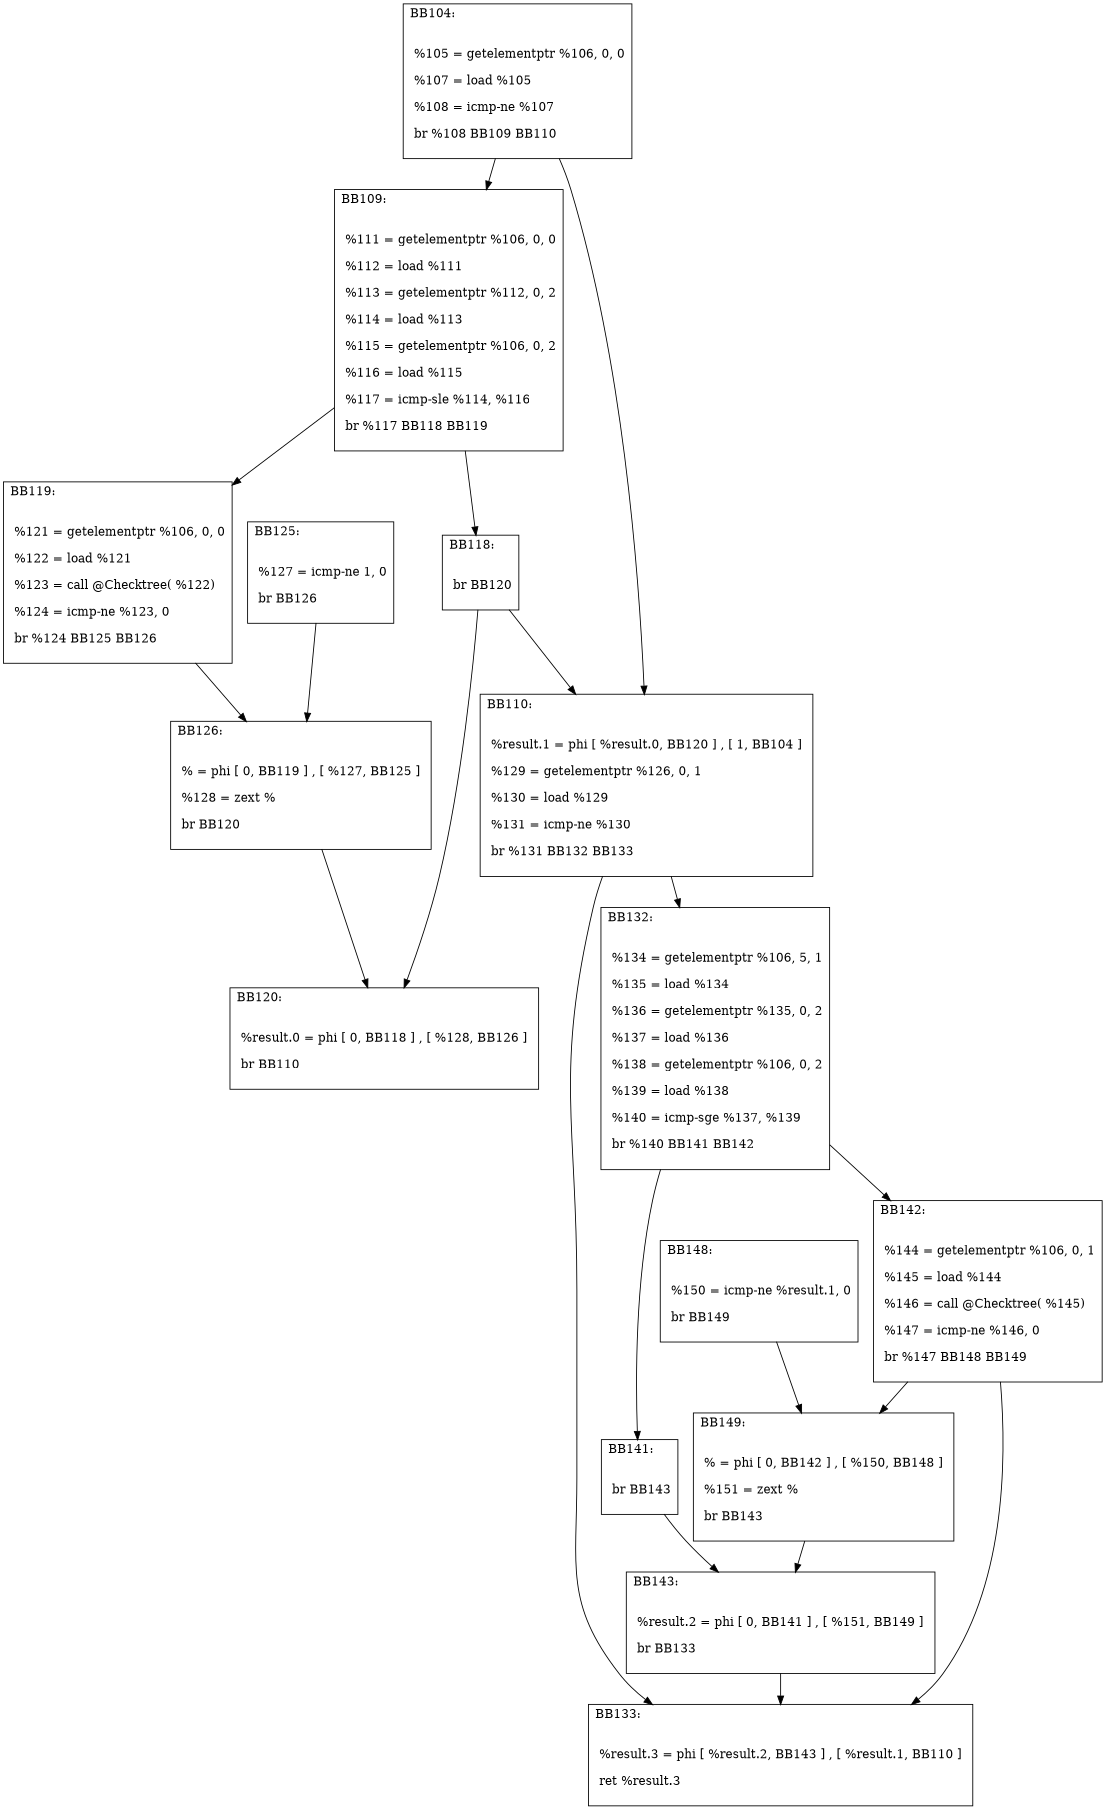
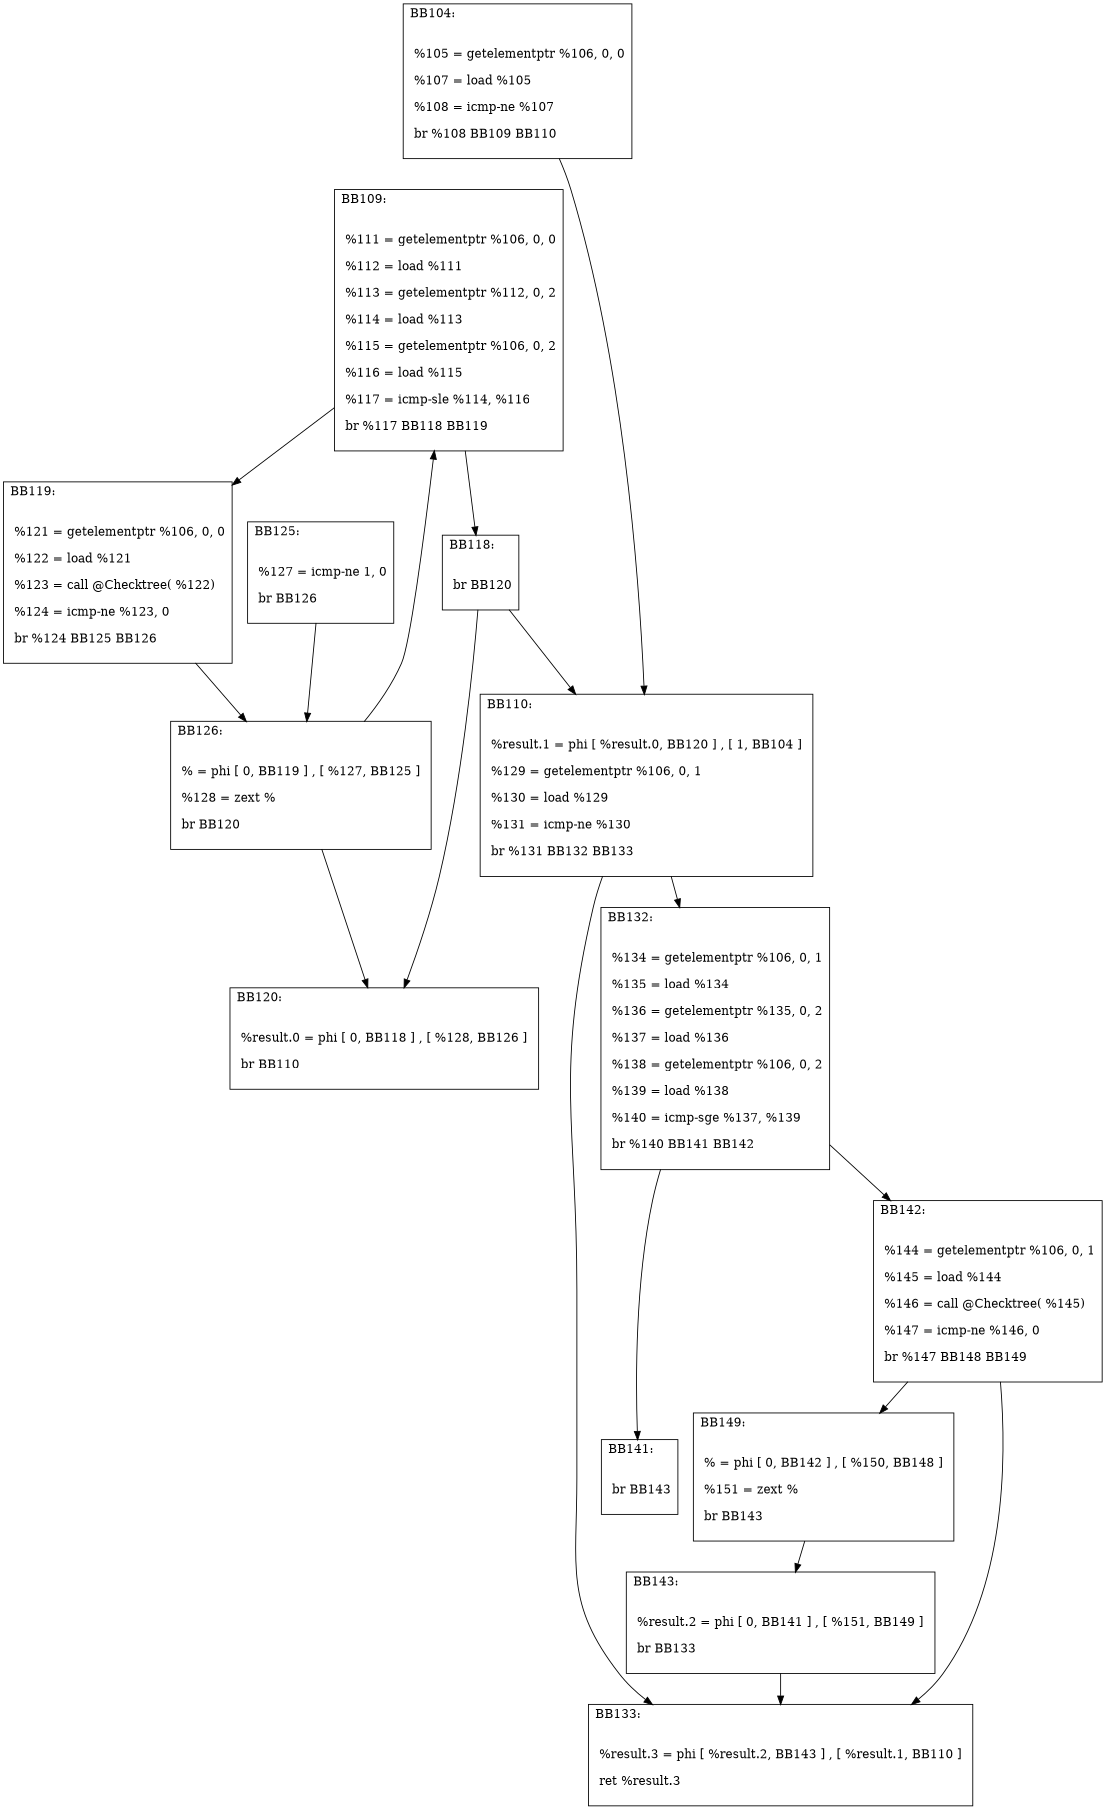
(492, 170) -> (415, 596)
(594, 772) -> (594, 772)
(715, 958) -> (715, 958)
(759, 1291) -> none
(687, 1542) -> none
